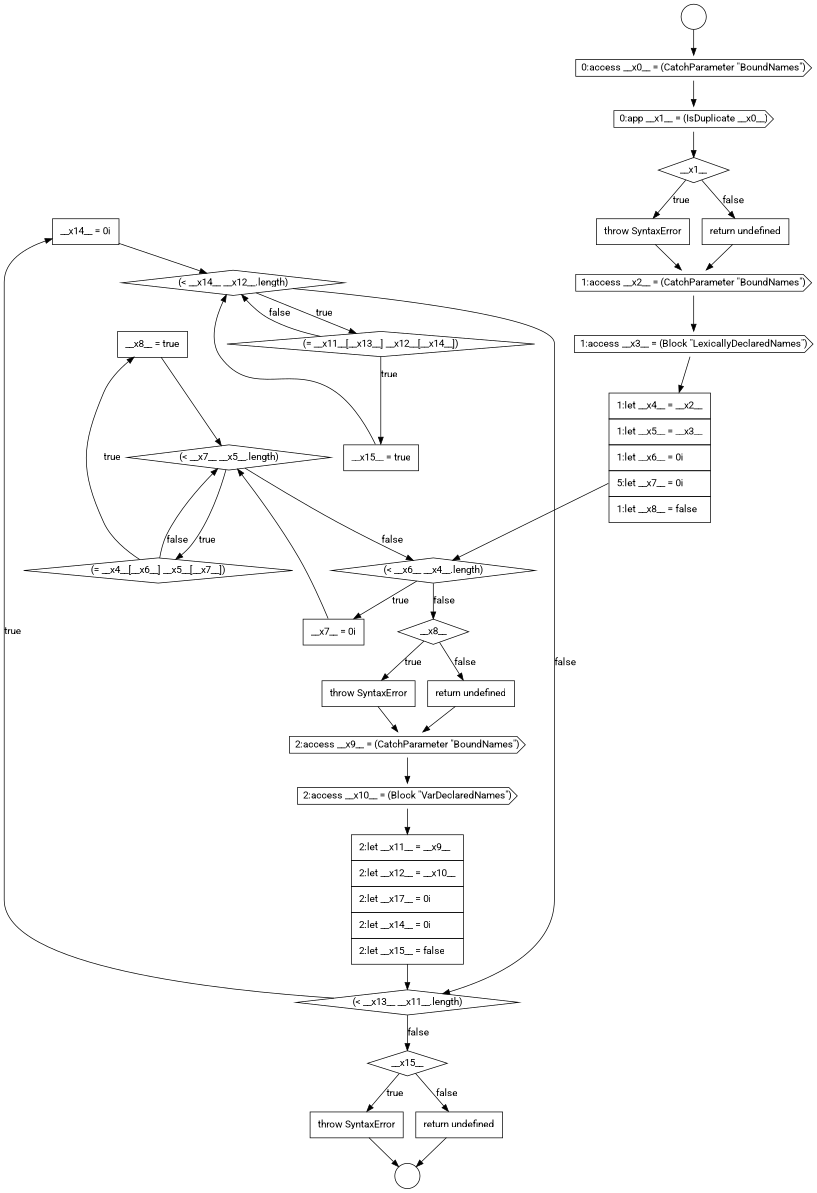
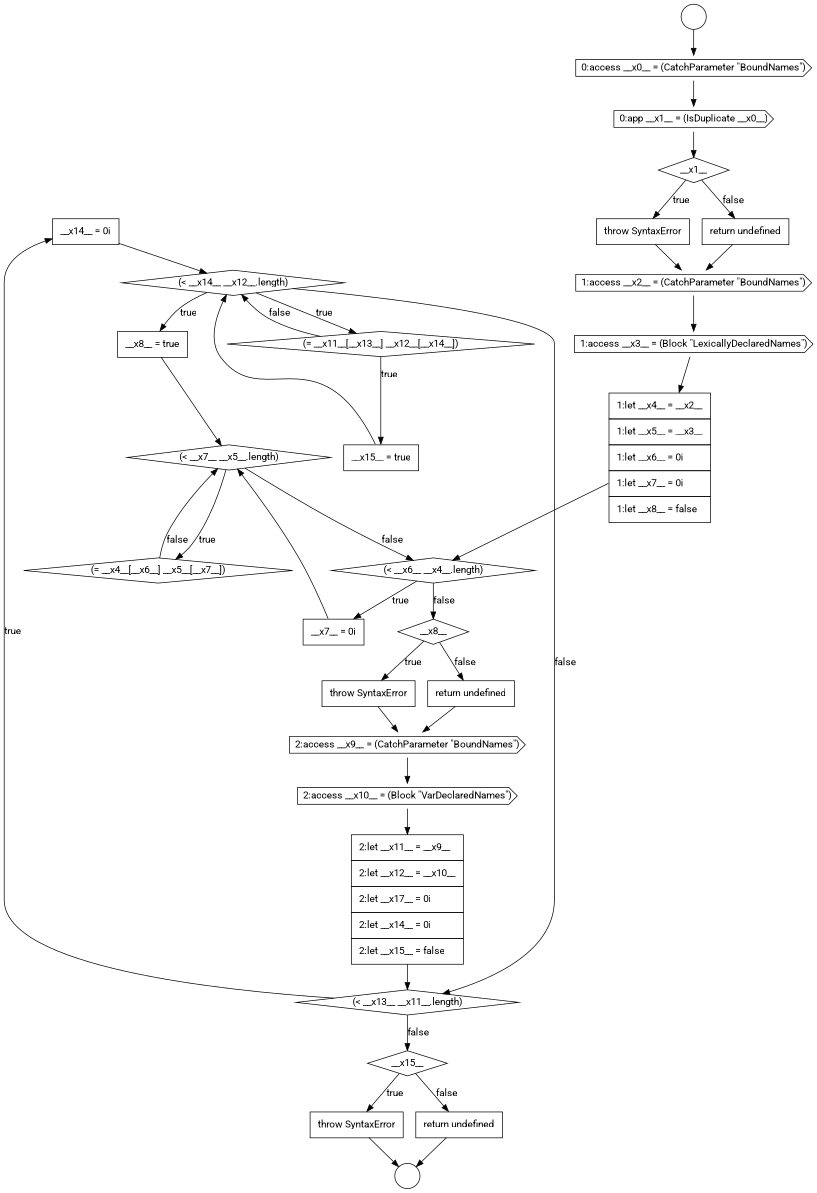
(87, 464) -> (183, 306)
(650, 483) -> (650, 483)
